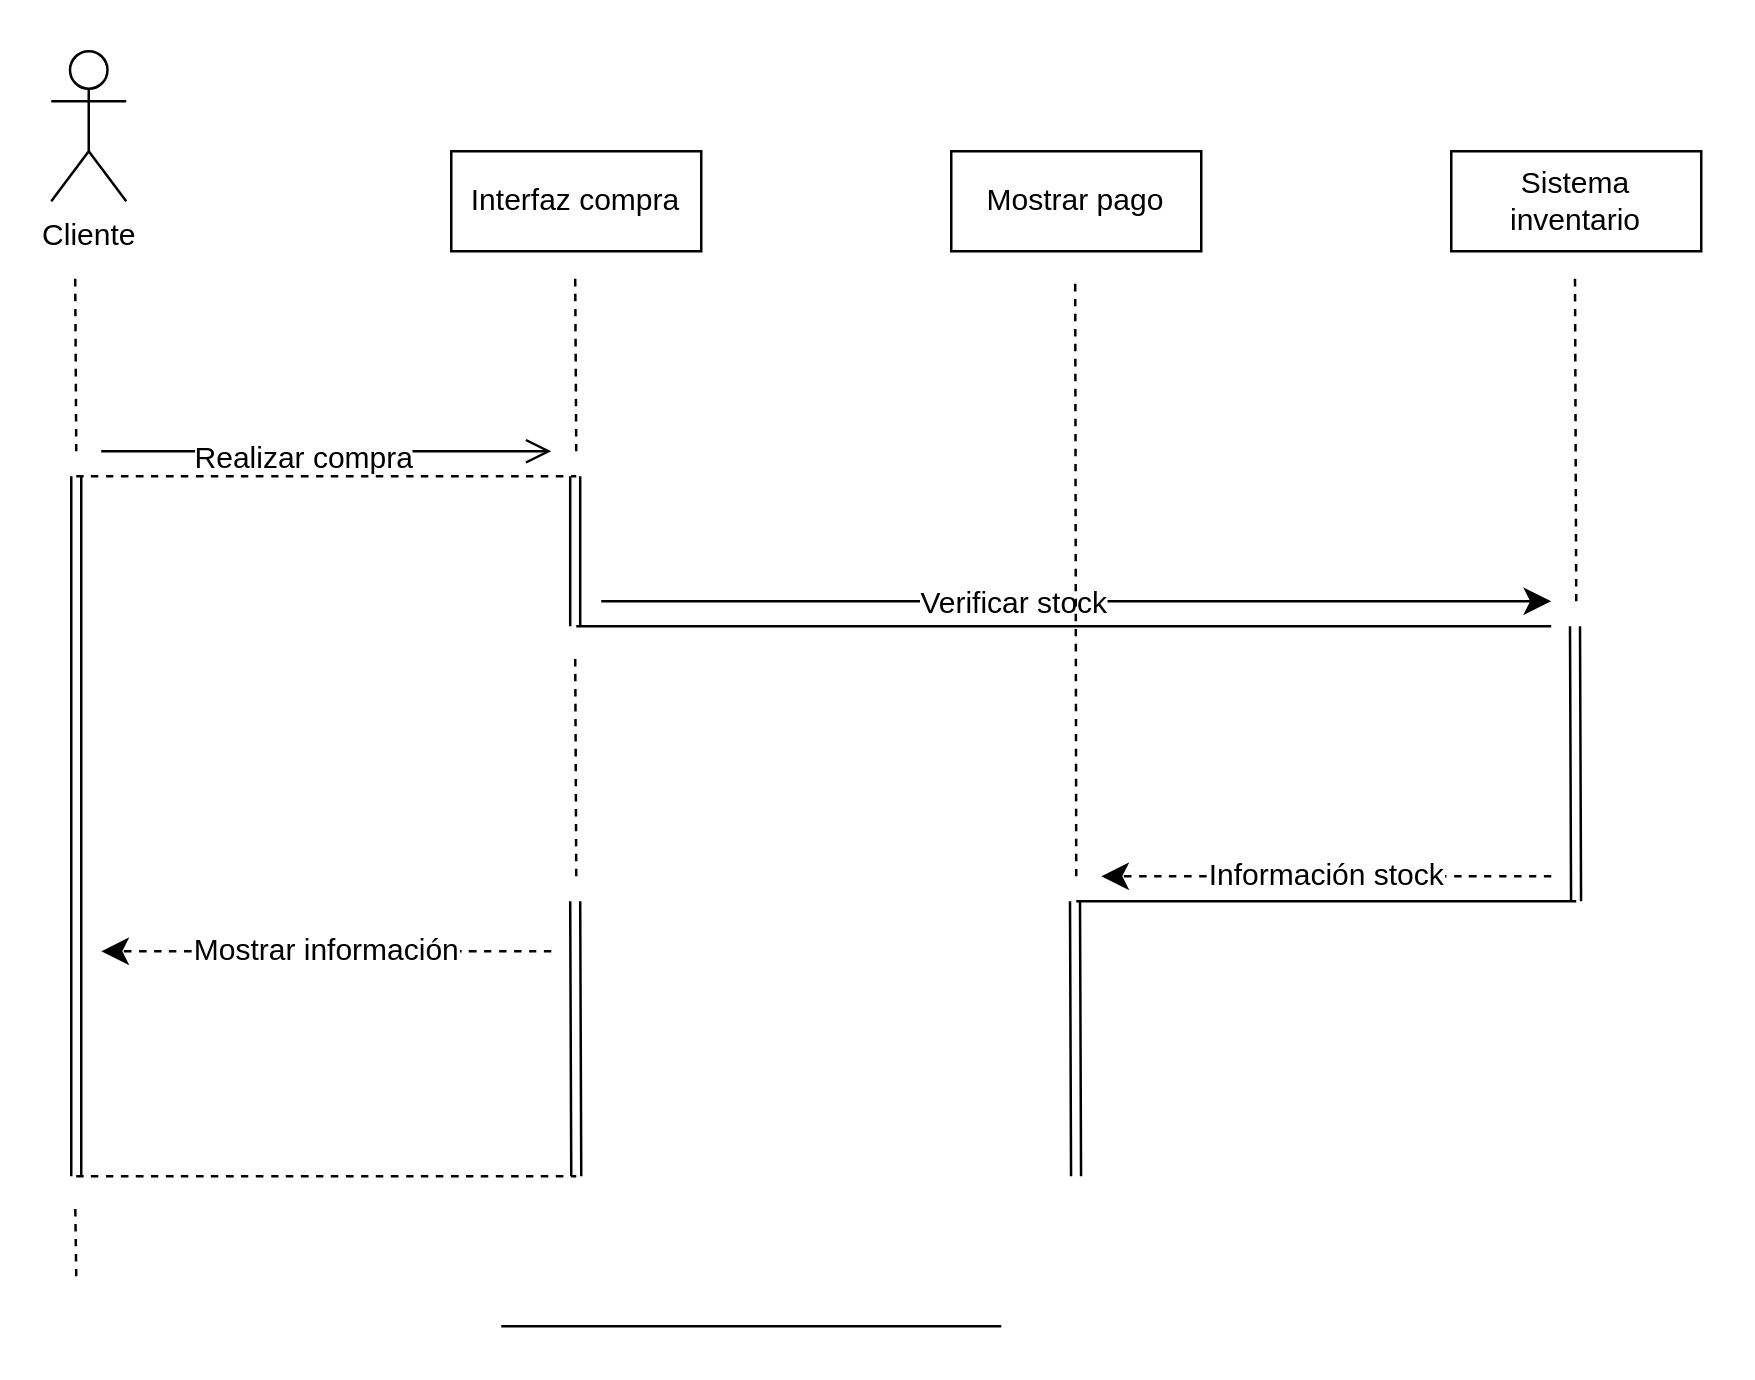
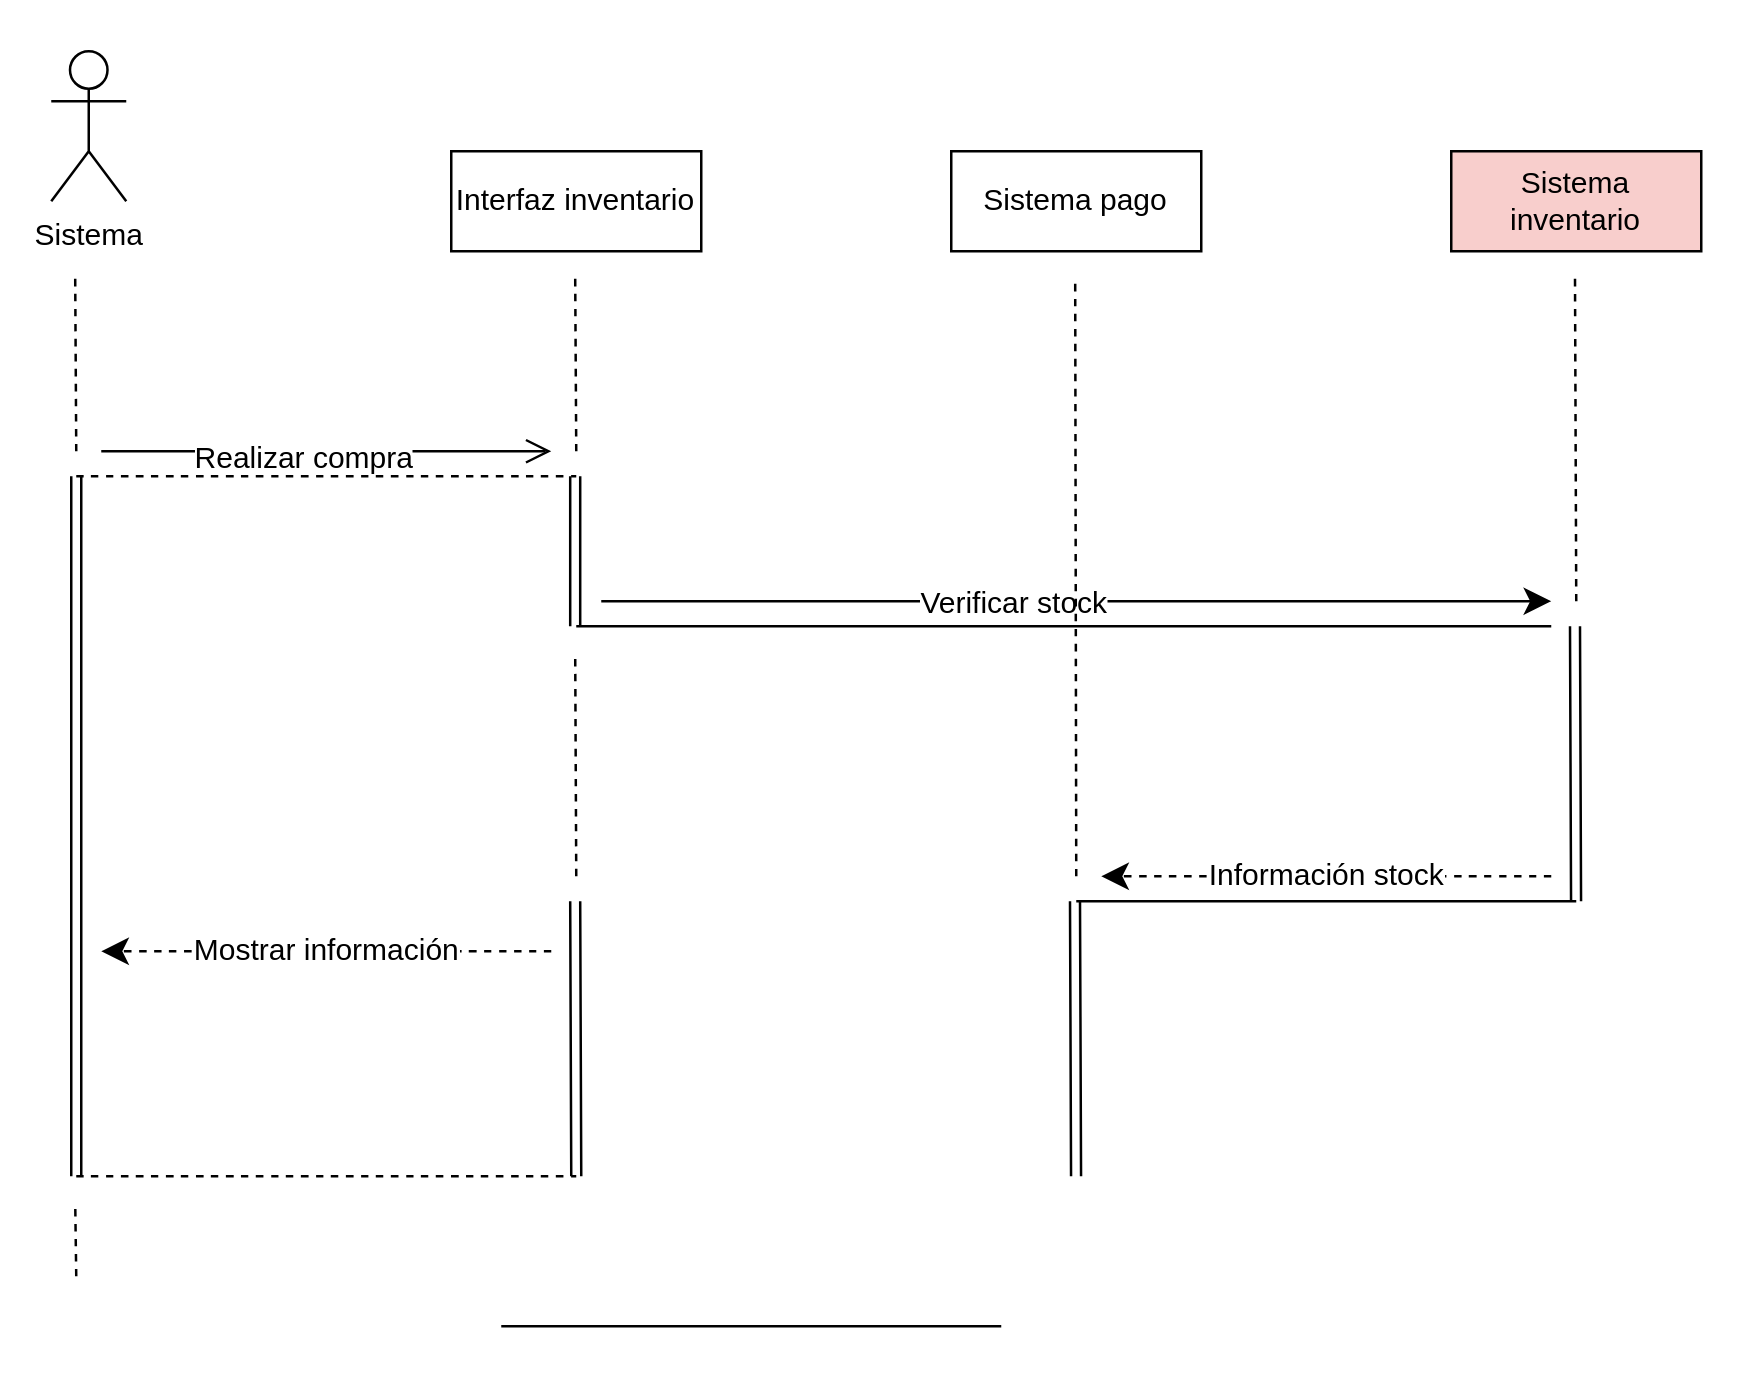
(576, 201) -> (576, 201)
(1076, 201) -> (1076, 201)
(1576, 201) -> (1576, 201)
(90, 237) -> (90, 237)
